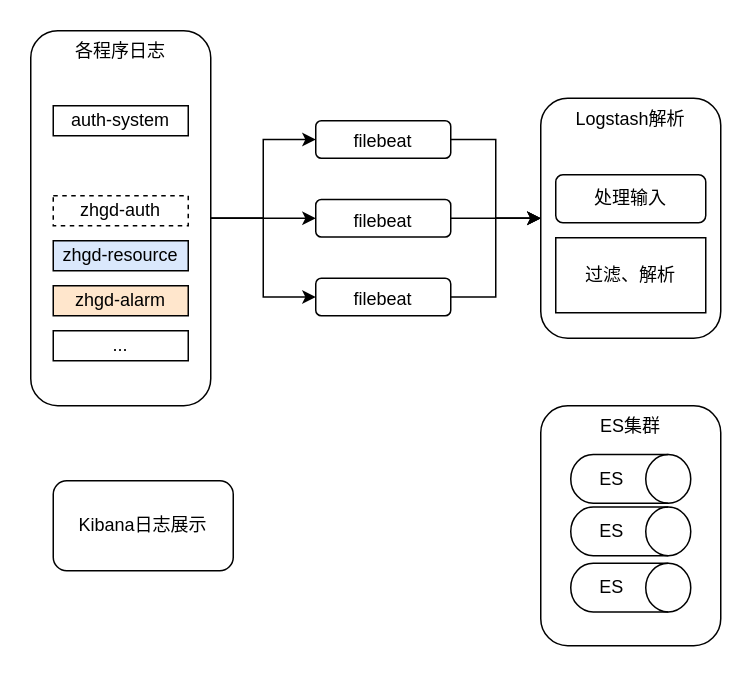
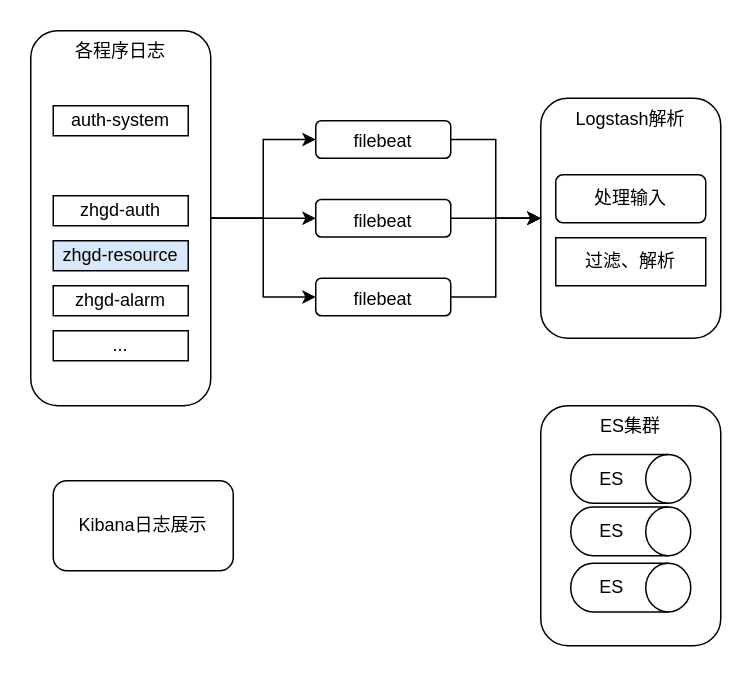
(121, 211) -> (121, 211)
(631, 275) -> (631, 262)
(121, 301) -> (121, 301)
